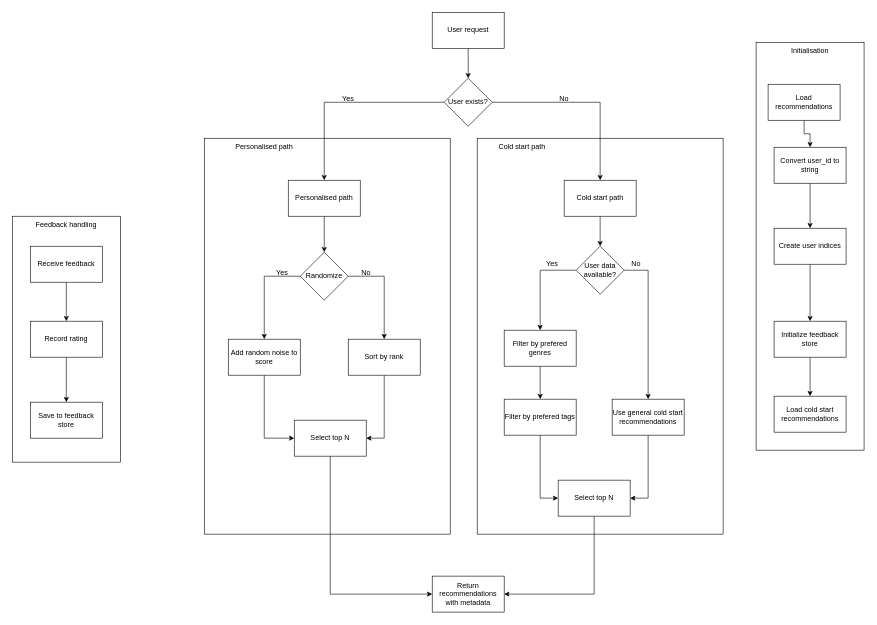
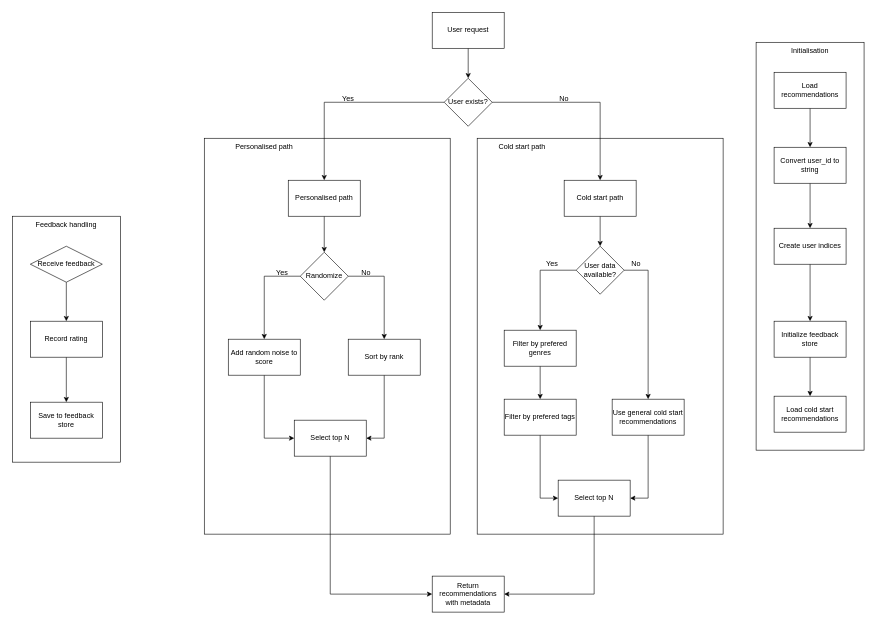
(804, 102) -> (810, 90)
(66, 264) -> (66, 264)
